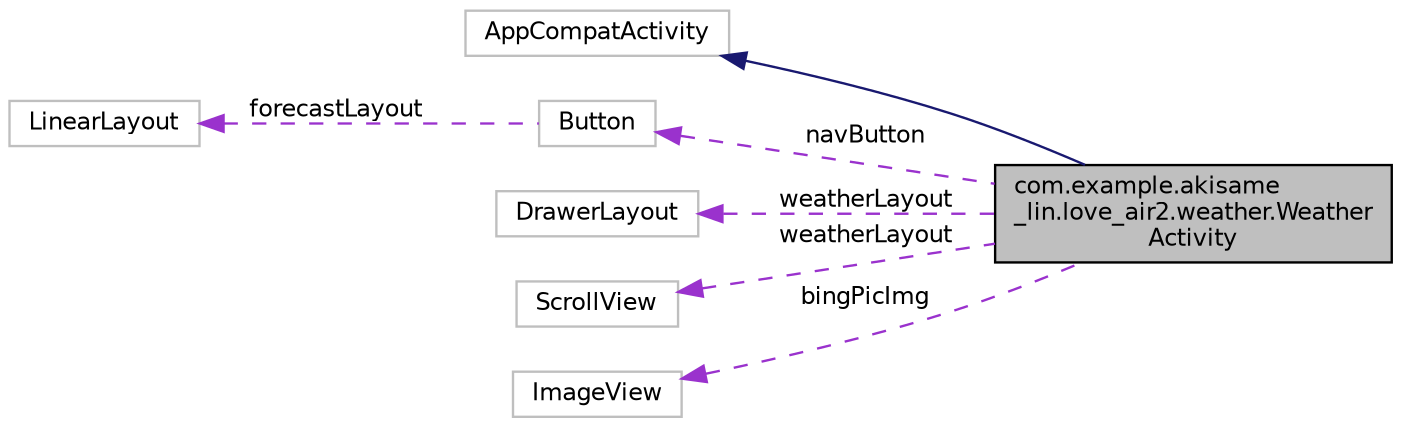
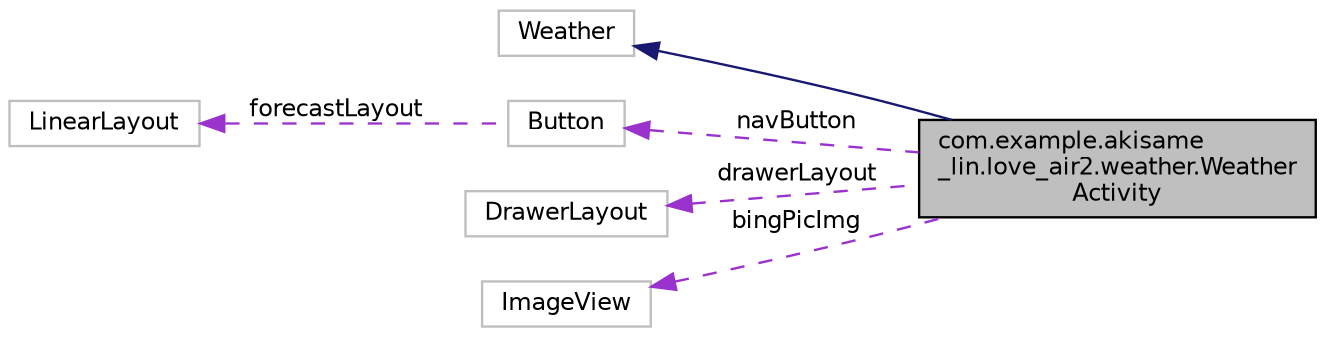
(597, 33) -> (566, 33)
(862, 201) -> (793, 175)
(597, 304) -> none
